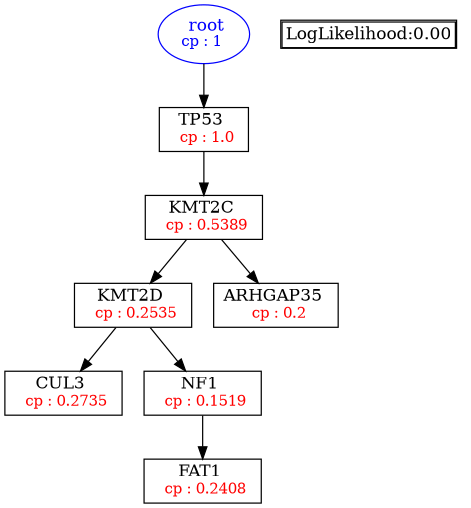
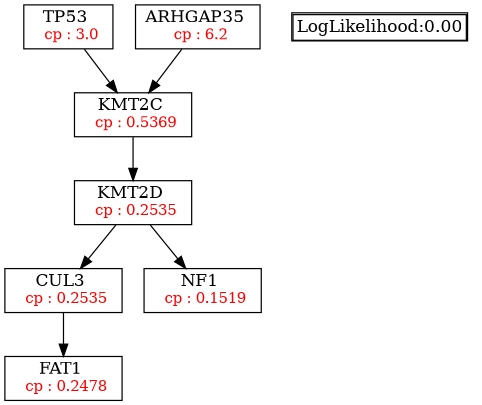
(204, 34) -> none
(207, 138) -> (71, 35)
(207, 225) -> (136, 123)
(236, 257) -> (169, 66)
(279, 313) -> (201, 35)
(67, 401) -> (67, 299)
(203, 431) -> (63, 329)
(206, 489) -> (67, 387)
